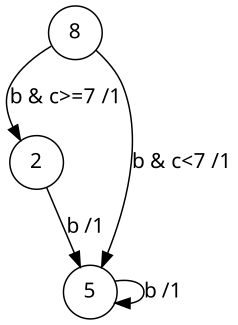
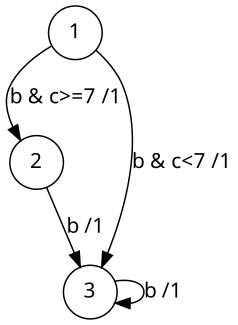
(75, 33) -> (75, 33)
(90, 292) -> (90, 292)
